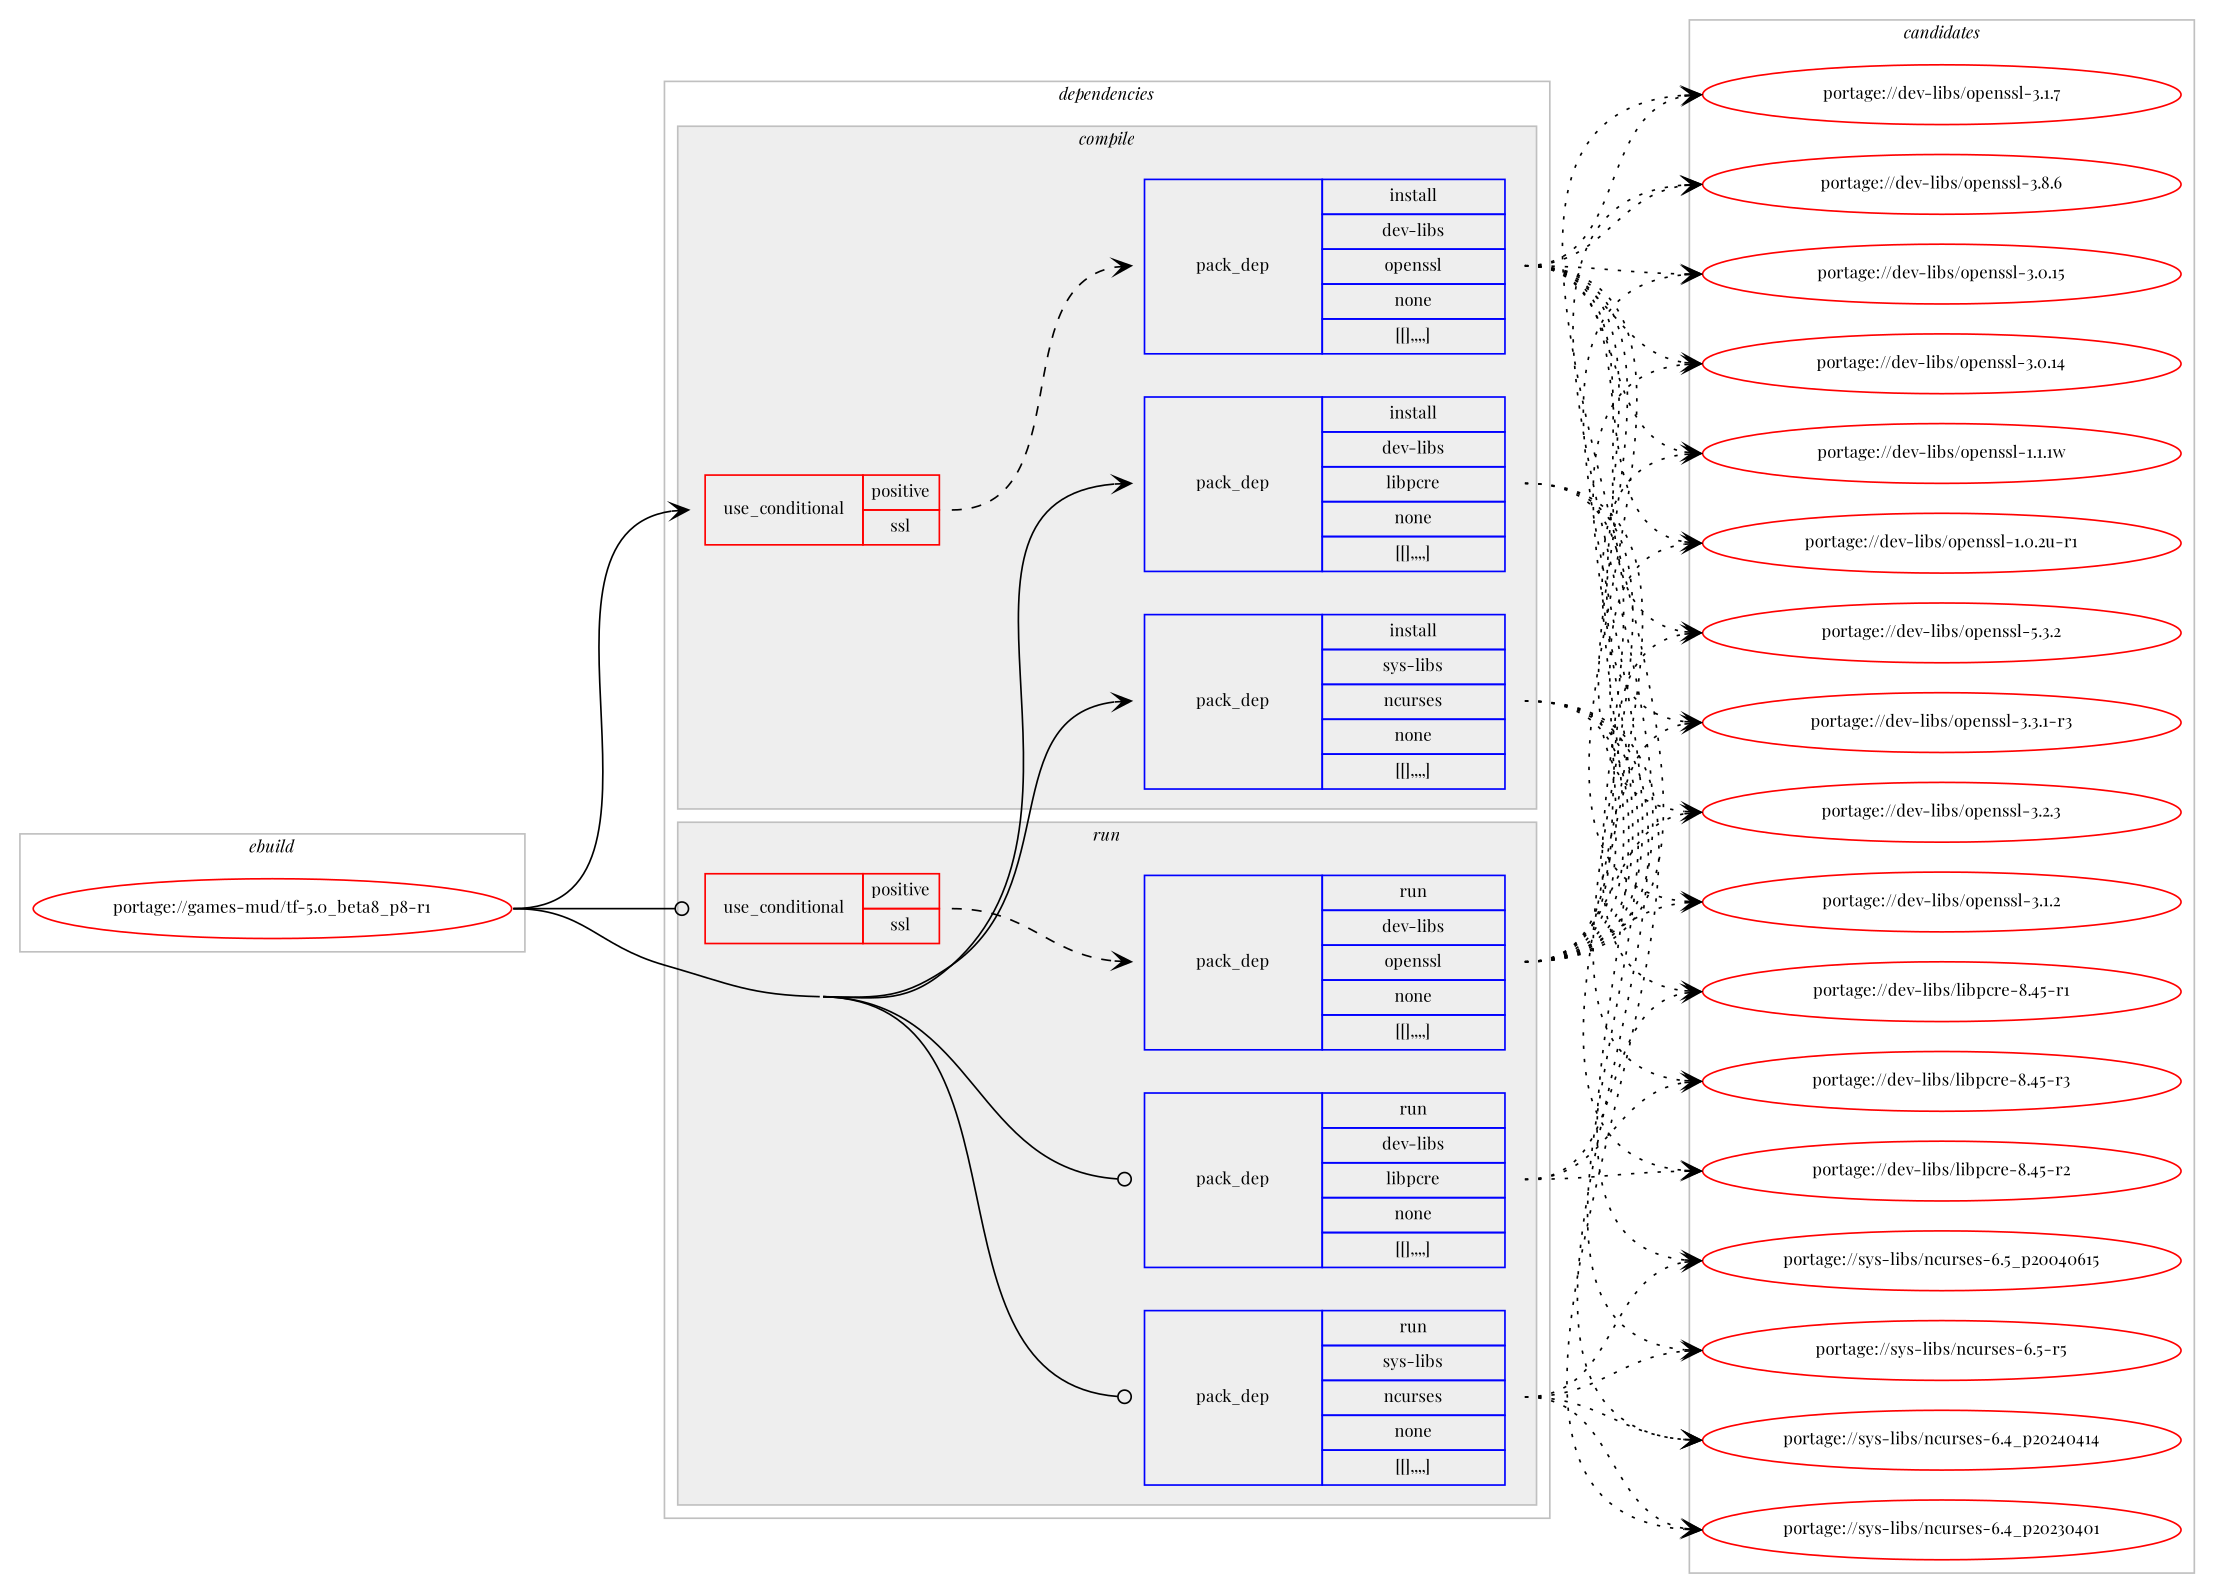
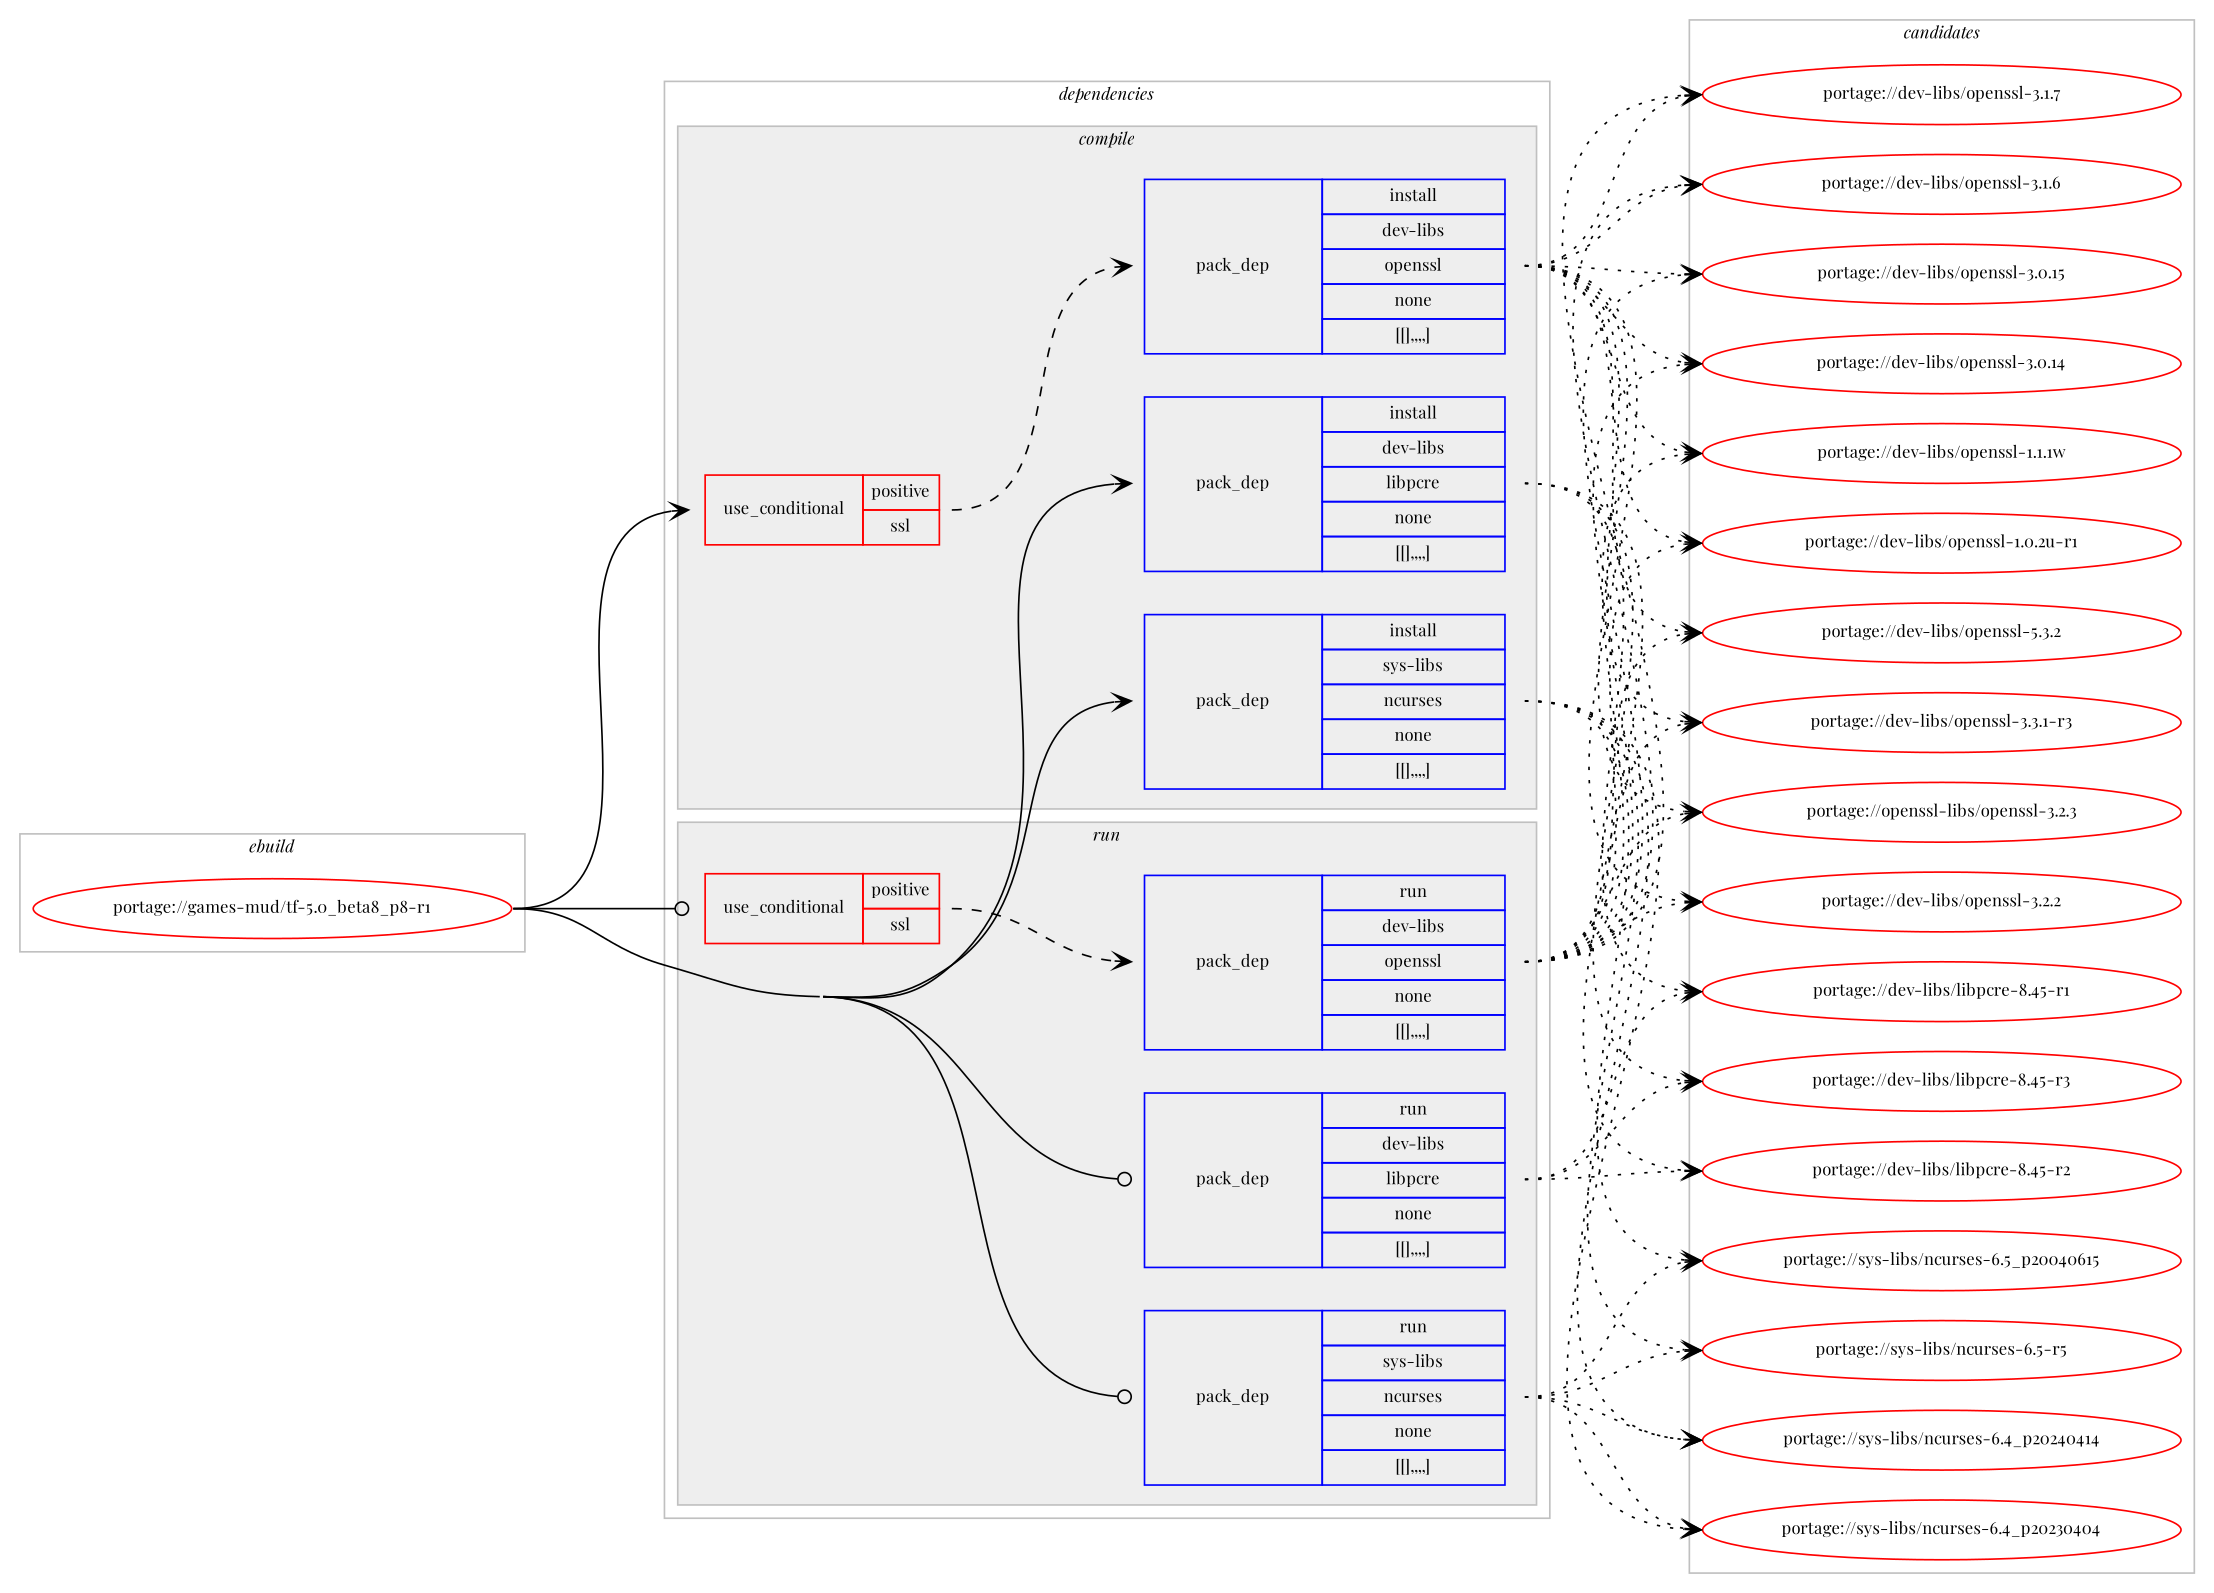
(1942, 184) -> (1942, 184)
(1942, 812) -> (1942, 812)
(1942, 902) -> (1942, 902)
(1942, 1530) -> (1942, 1530)
